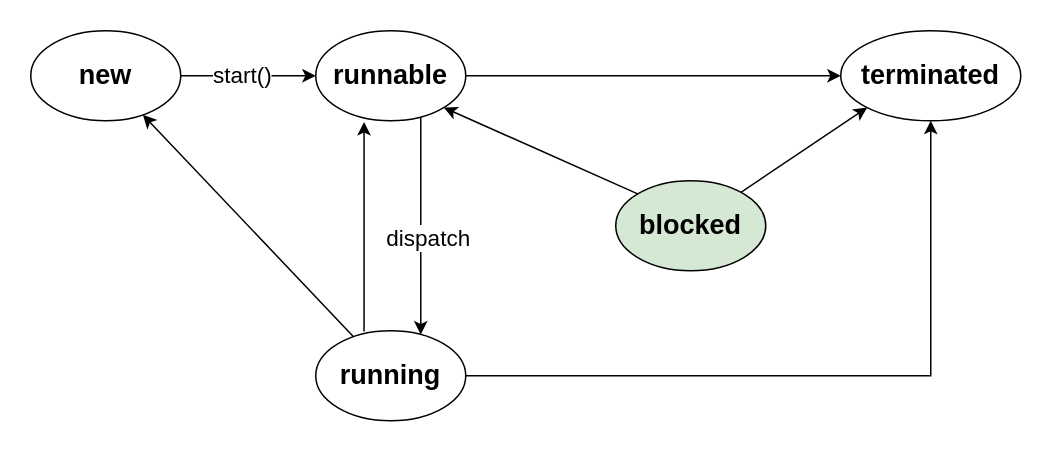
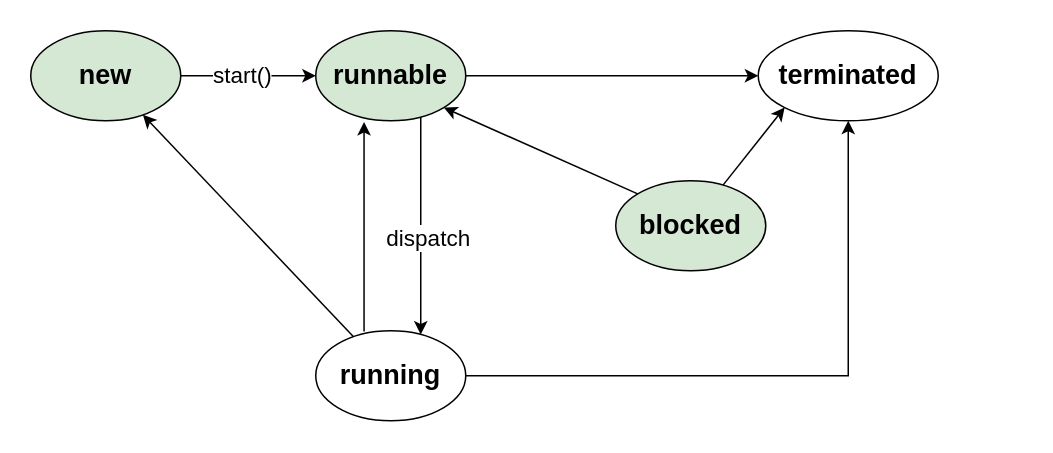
(106, 76) -> (106, 76)
(391, 76) -> (391, 76)
(931, 76) -> (848, 76)
